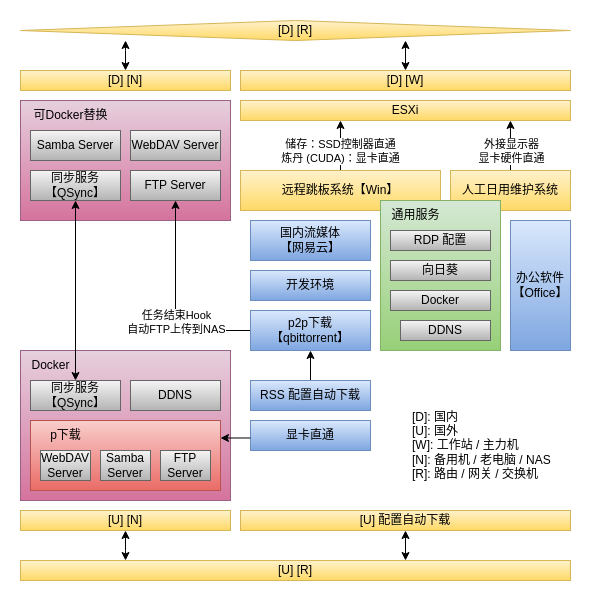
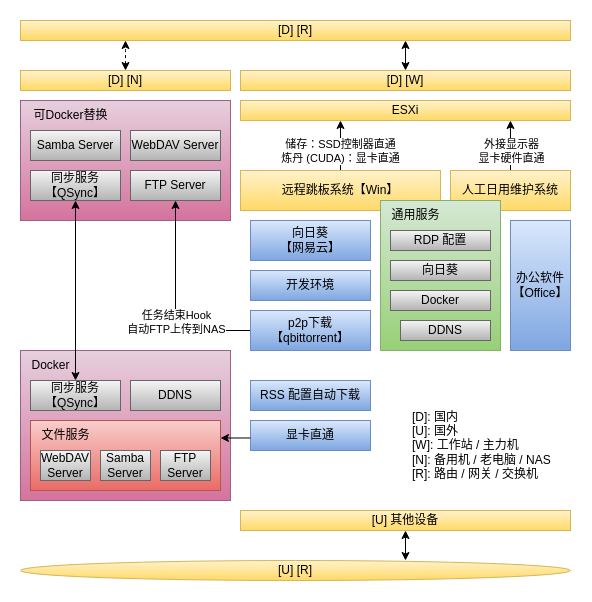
(296, 31) -> (296, 31)
(126, 55) -> (126, 55)
(311, 241) -> (311, 241)
(311, 363) -> none
(66, 436) -> (66, 436)
(126, 521) -> none
(406, 521) -> (406, 521)
(126, 545) -> none
(296, 571) -> (296, 571)
